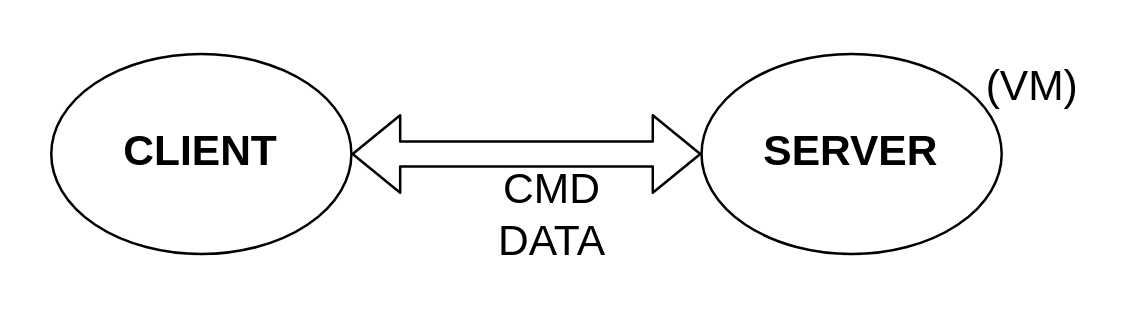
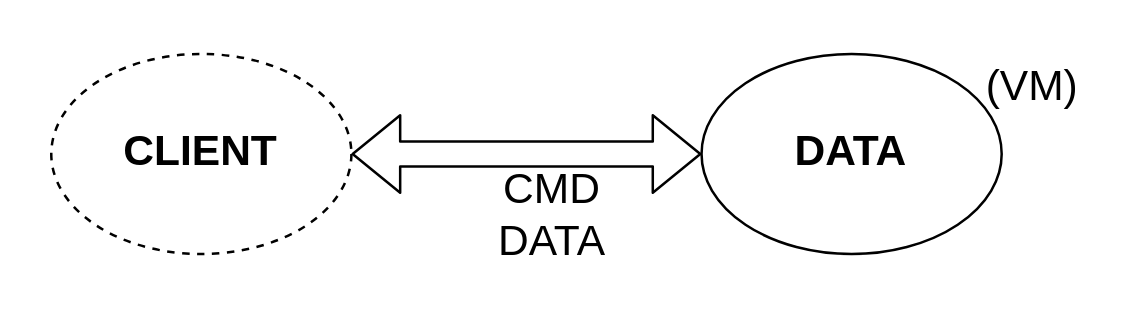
(201, 154) -> (201, 154)
(851, 154) -> (851, 154)
